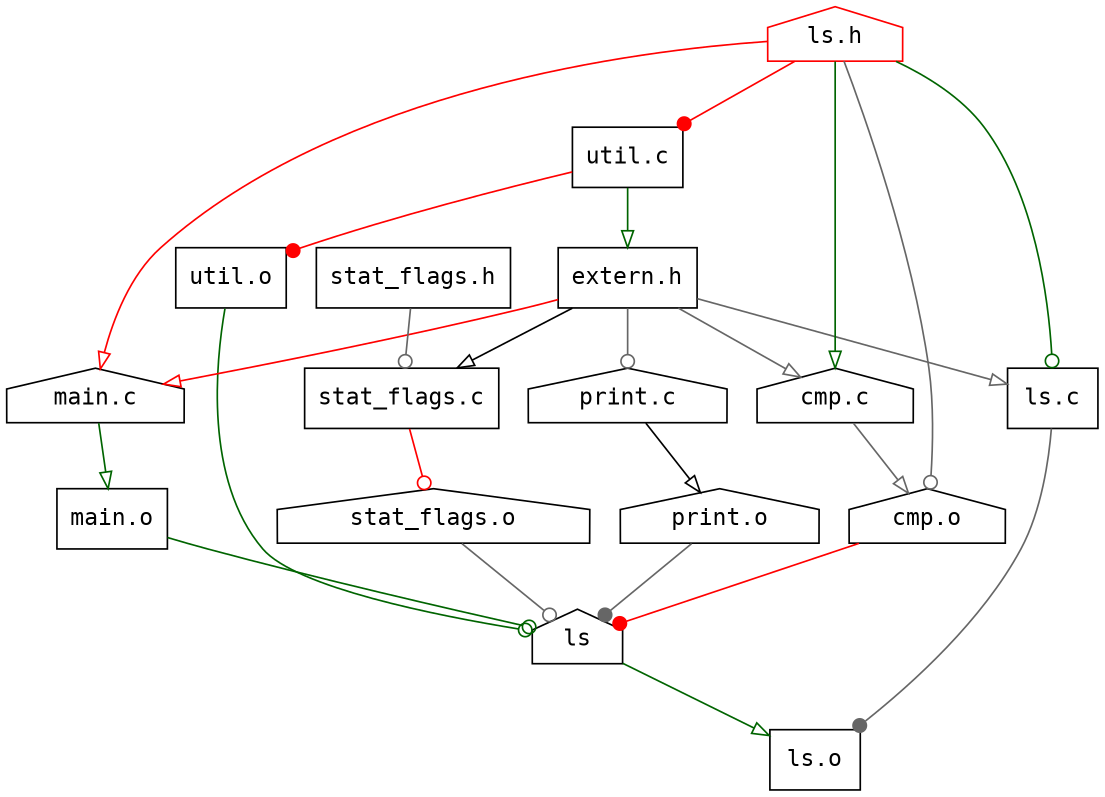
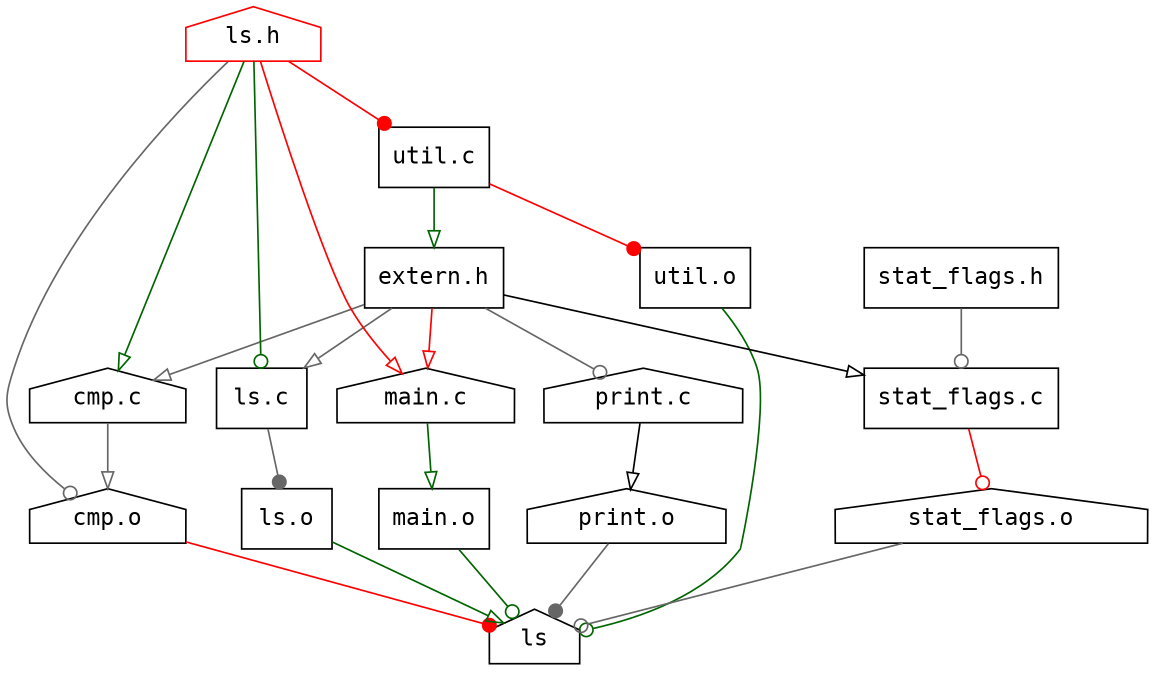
(688, 696) -> (410, 579)
